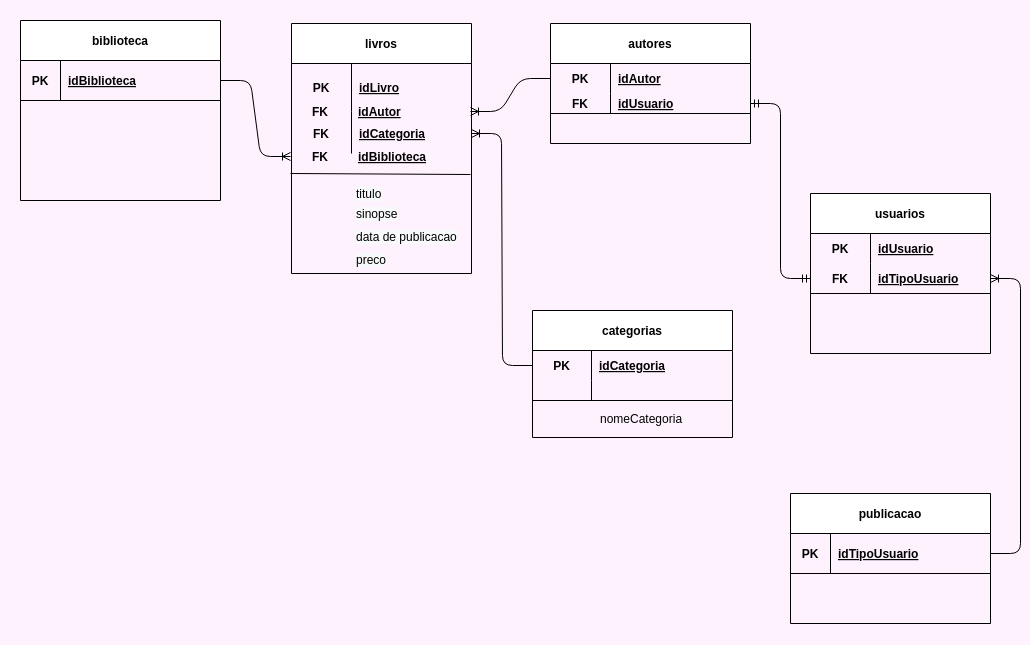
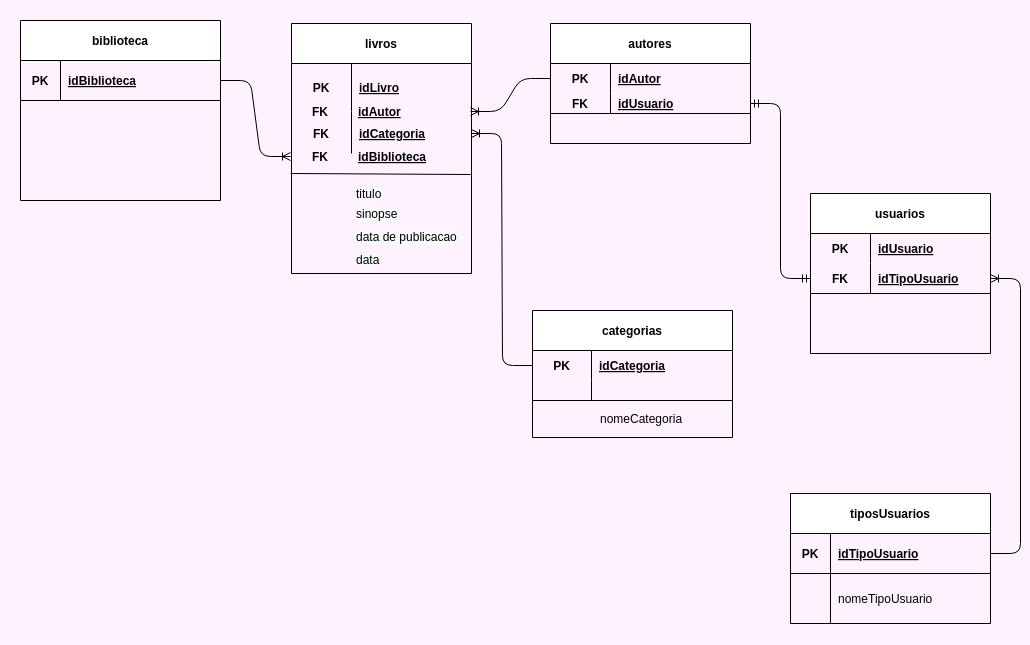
(373, 261) -> (370, 261)
(890, 514) -> (890, 514)
none -> (911, 599)
